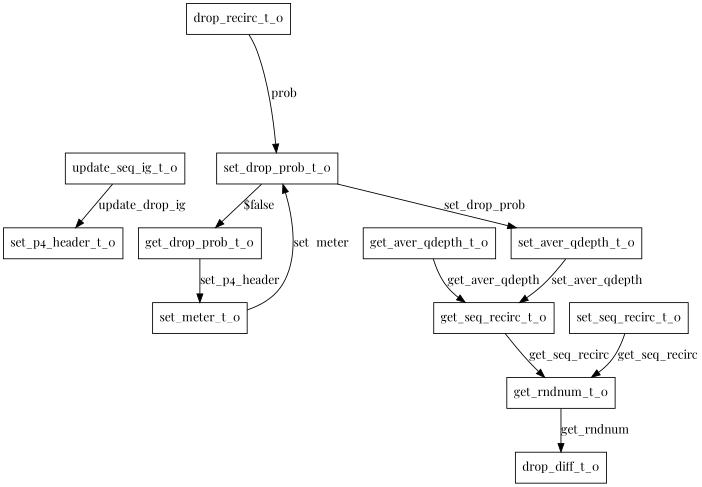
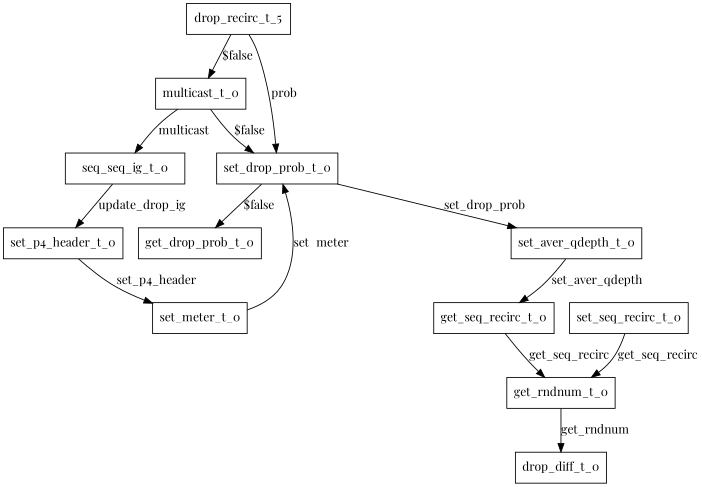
(239, 19) -> (239, 19)
none -> (201, 94)
(125, 169) -> (125, 169)
(429, 243) -> none
(200, 276) -> (109, 283)
